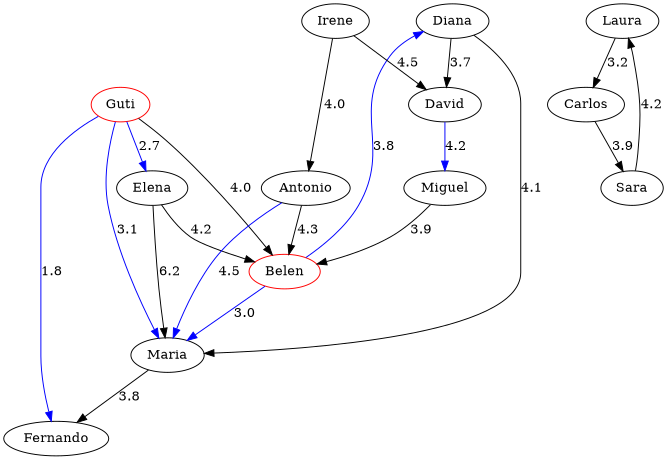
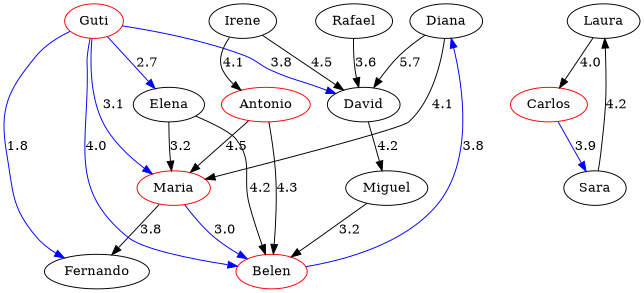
none -> (354, 21)
none -> (232, 51)
(461, 63) -> (410, 63)
(618, 63) -> (591, 63)
(335, 105) -> (234, 63)
(586, 105) -> (549, 105)
(445, 142) -> (374, 142)
(607, 142) -> (570, 142)
(206, 179) -> (94, 195)
(306, 188) -> (266, 105)
(421, 230) -> (350, 230)
(217, 256) -> (223, 143)
(170, 272) -> (181, 146)
(230, 311) -> (209, 233)
(168, 355) -> (174, 188)
